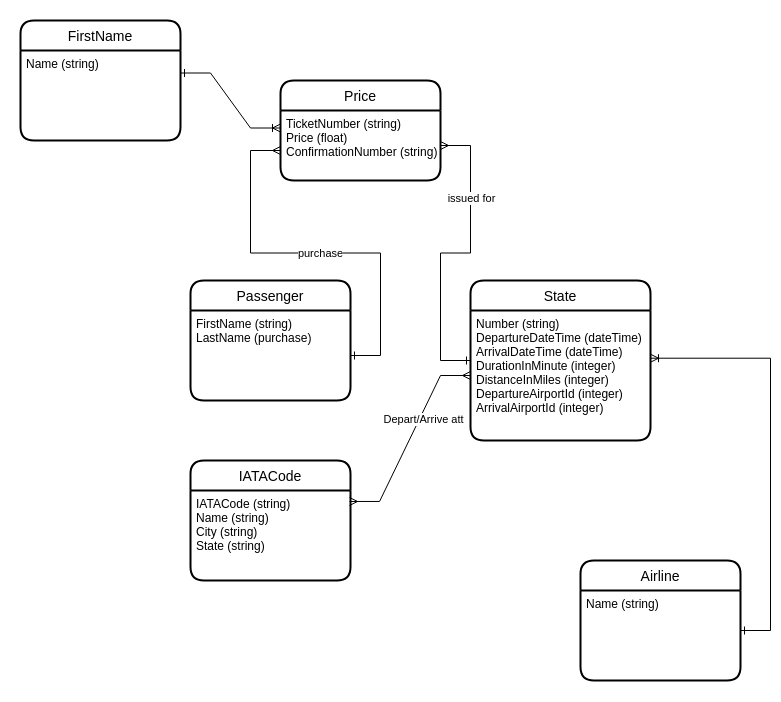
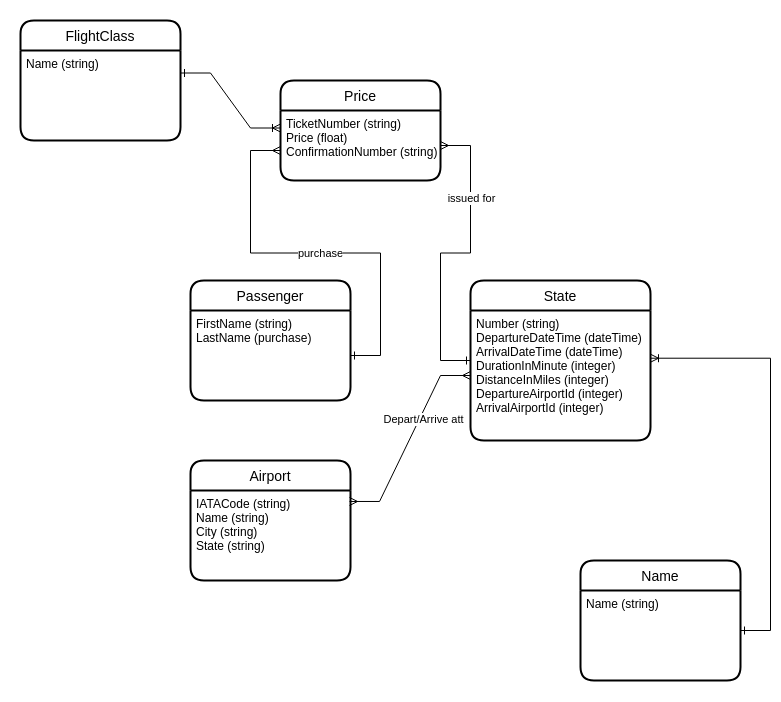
(100, 36) -> (100, 36)
(270, 476) -> (270, 476)
(660, 576) -> (660, 576)
